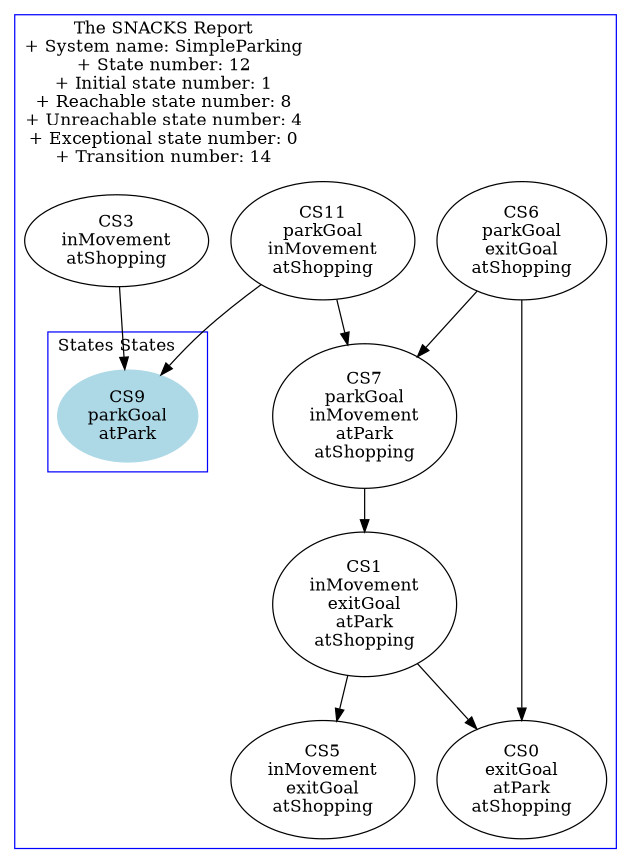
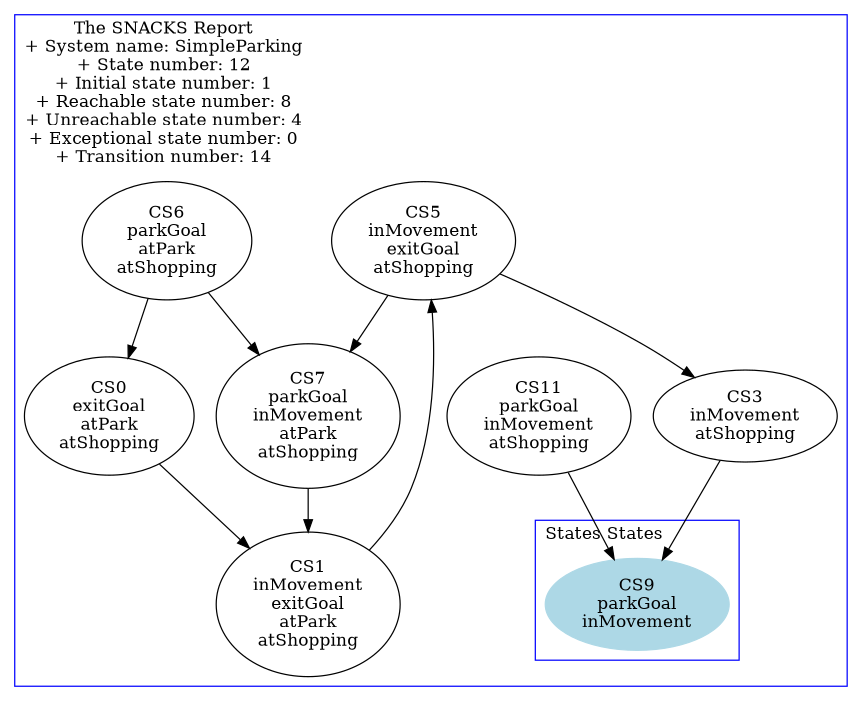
(522, 241) -> (167, 241)
(341, 316) -> (373, 318)
none -> (594, 318)
(128, 416) -> (637, 604)
(443, 692) -> (200, 502)
